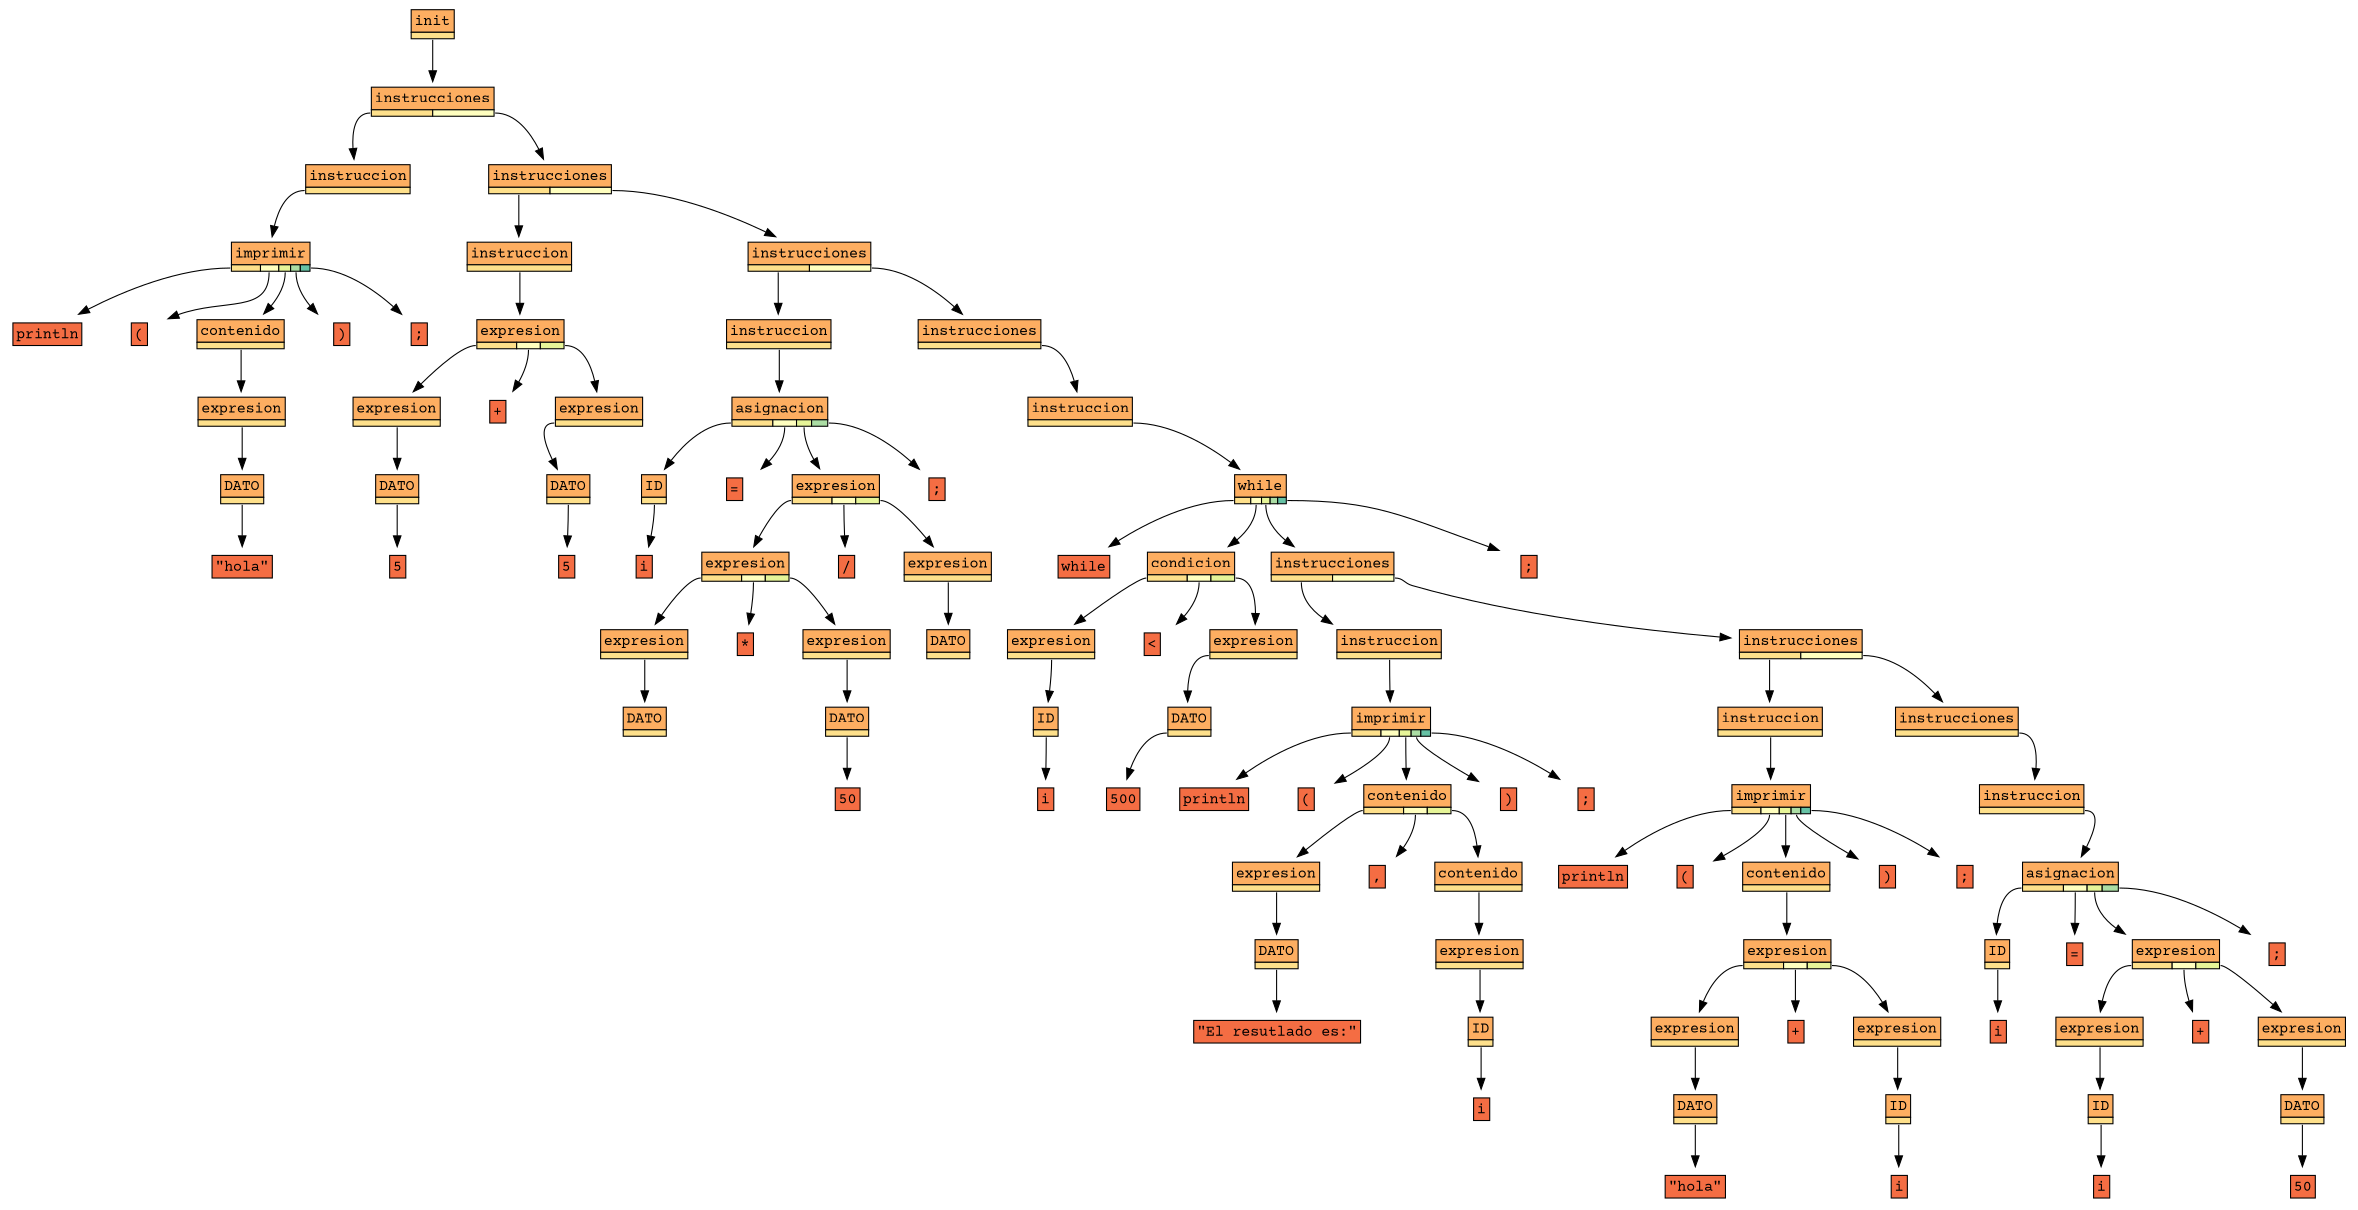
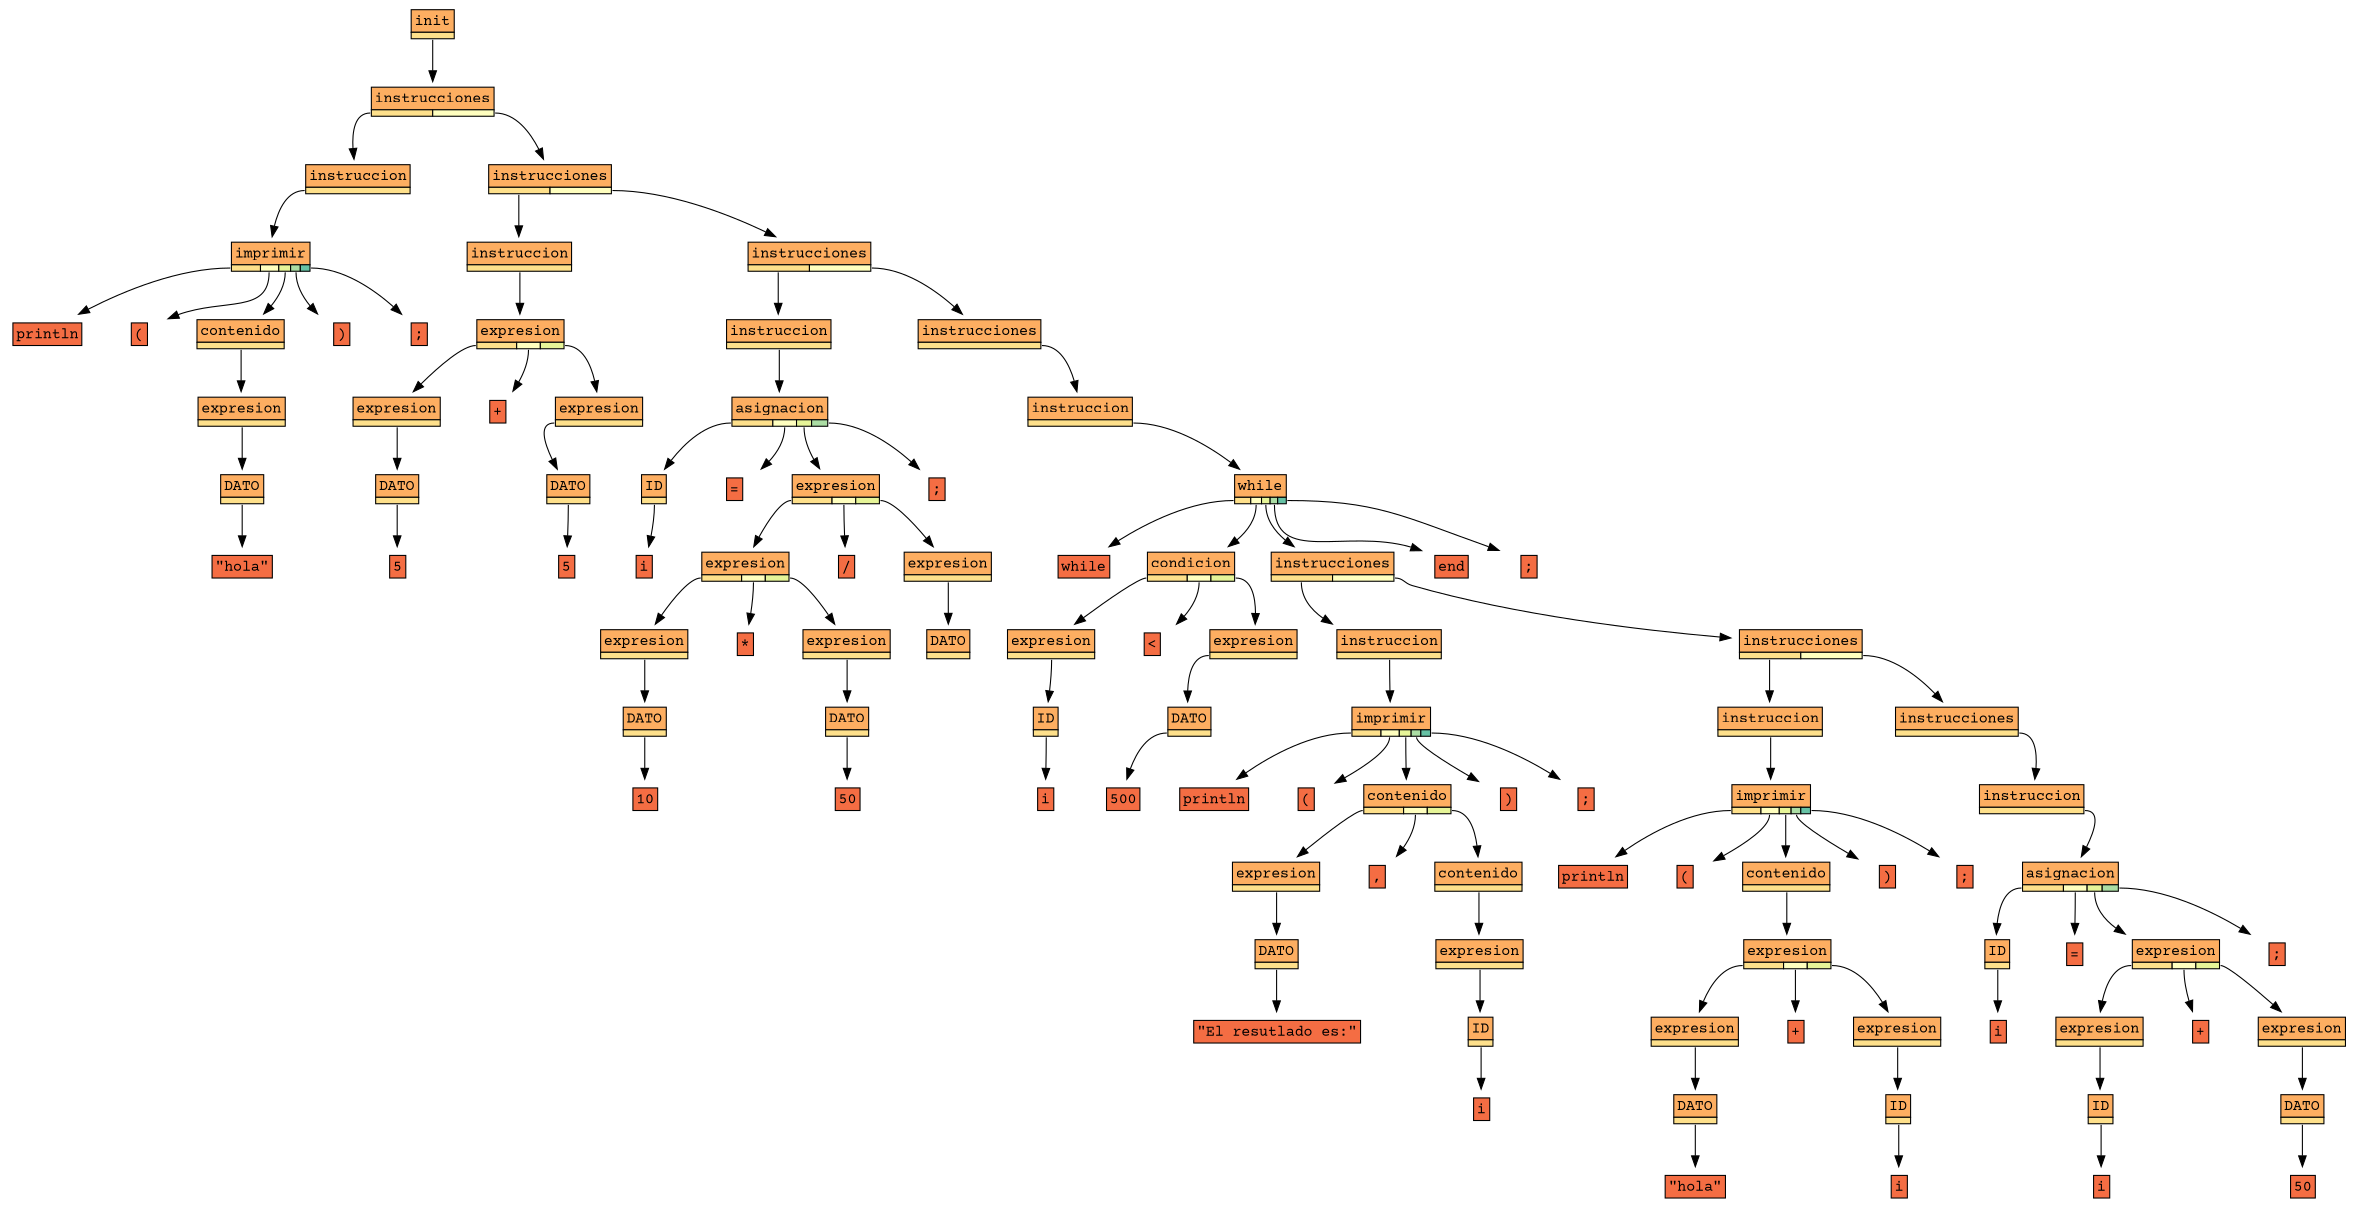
none -> (1451, 566)
none -> (645, 799)
